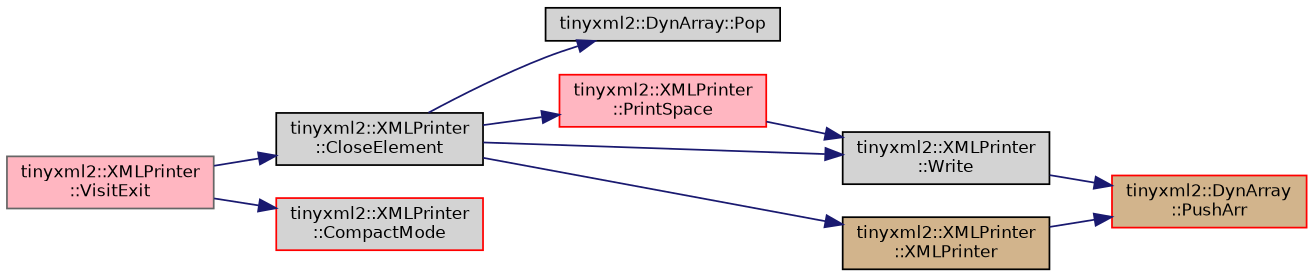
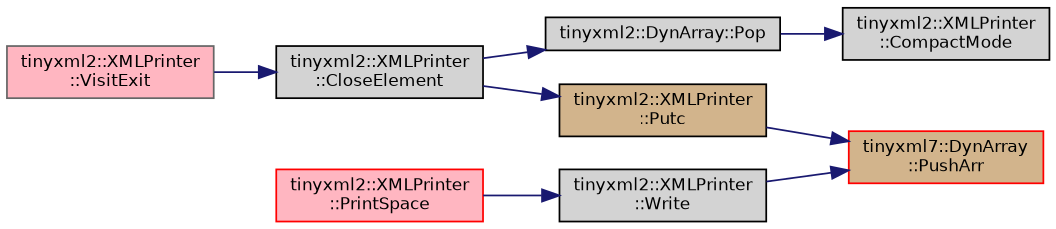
(512, 121) -> none
(654, 148) -> none
(236, 202) -> (803, 34)
(1209, 202) -> (946, 157)
(380, 224) -> (946, 34)
(946, 243) -> (663, 110)
